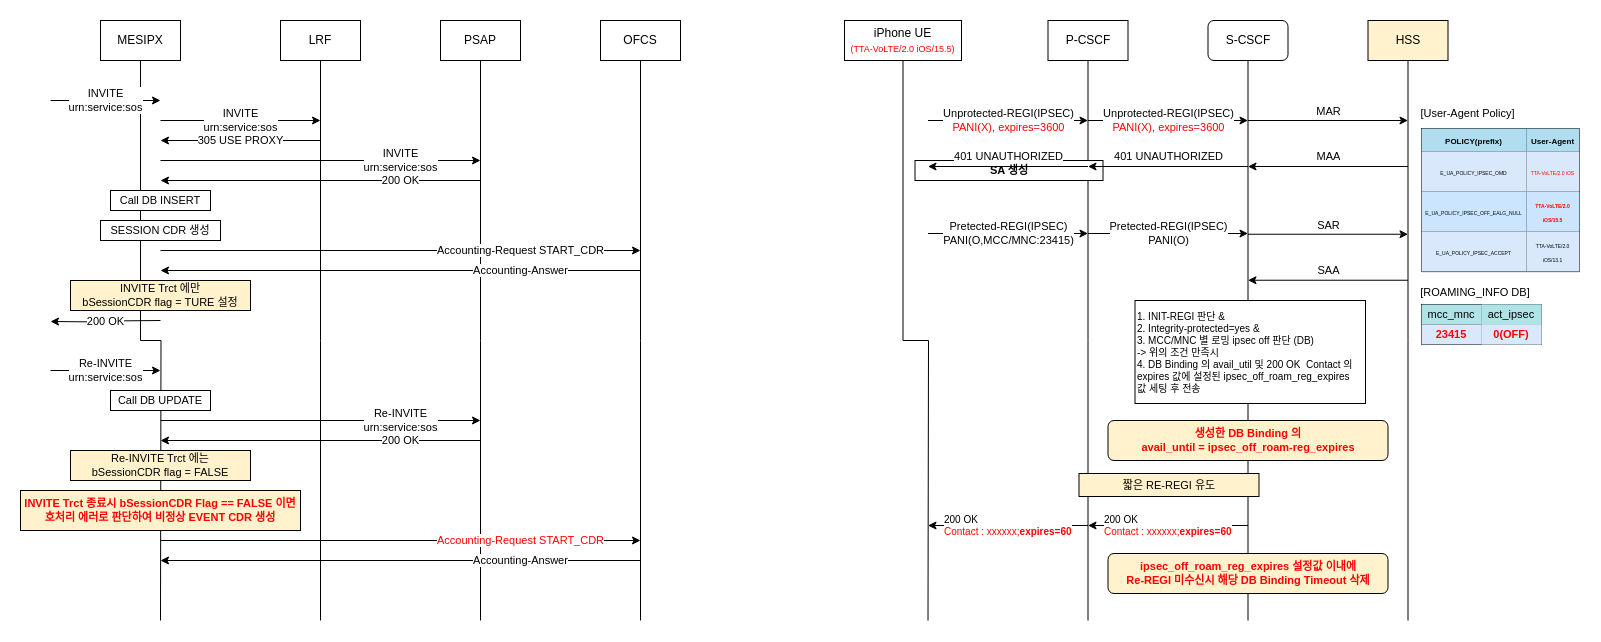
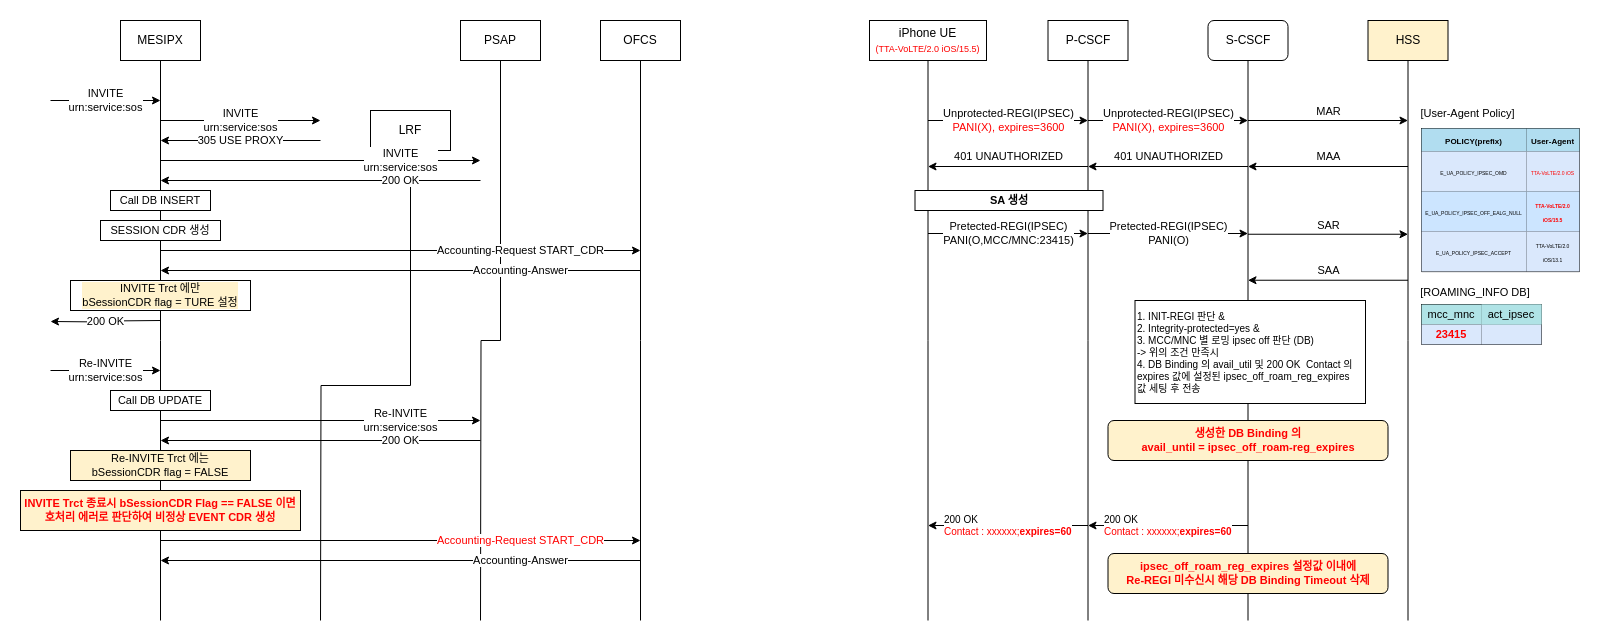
(141, 41) -> (161, 41)
(321, 41) -> (411, 131)
(481, 41) -> (501, 41)
(903, 41) -> (928, 41)
(1009, 171) -> (1009, 201)
(161, 296) -> (161, 296)
(1512, 335) -> none
(1169, 485) -> none
